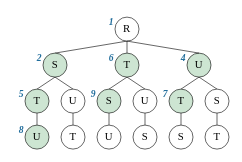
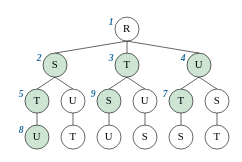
(111, 57) -> (111, 57)
